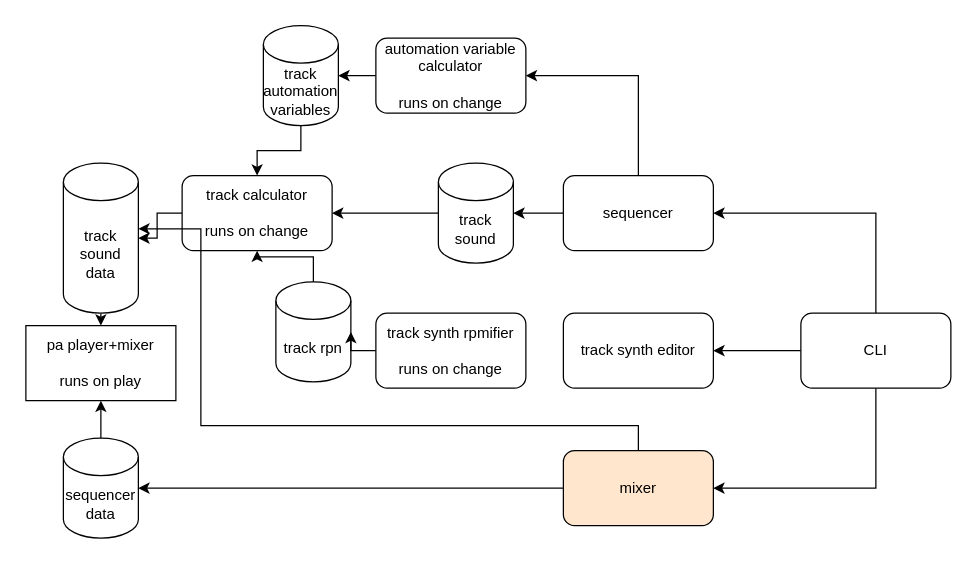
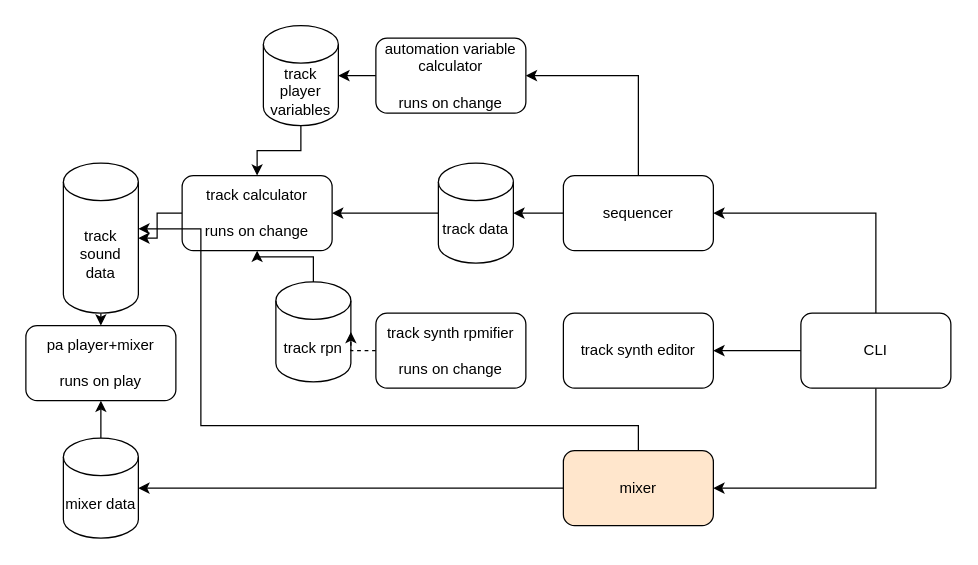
(301, 92) -> (301, 92)
(476, 229) -> (476, 229)
(361, 351) -> (361, 351)
(101, 363) -> (101, 363)
(101, 504) -> (101, 504)
